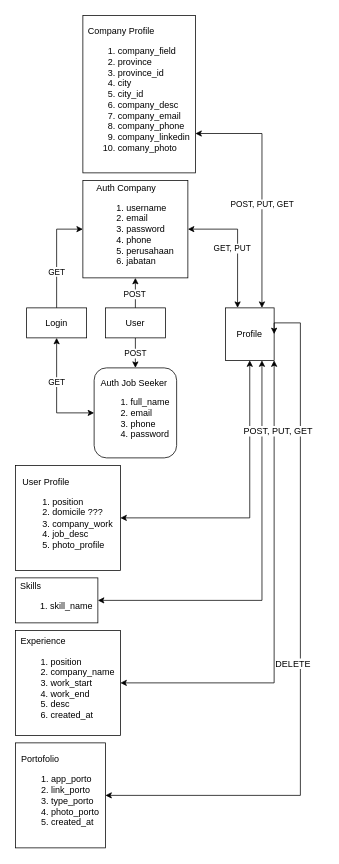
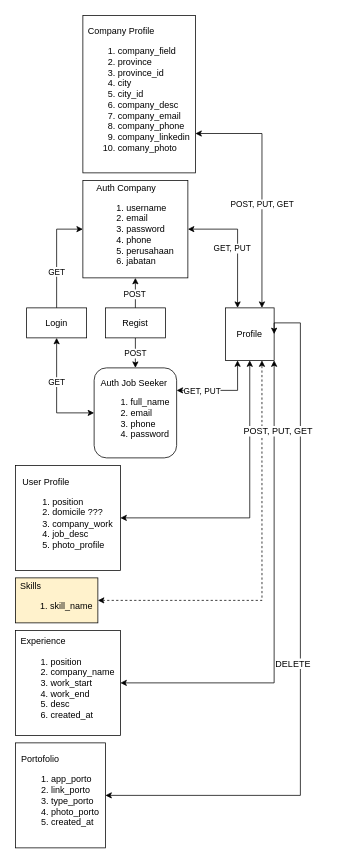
(135, 323) -> (135, 323)
none -> (222, 390)
(262, 597) -> (262, 597)
(57, 600) -> (57, 600)
